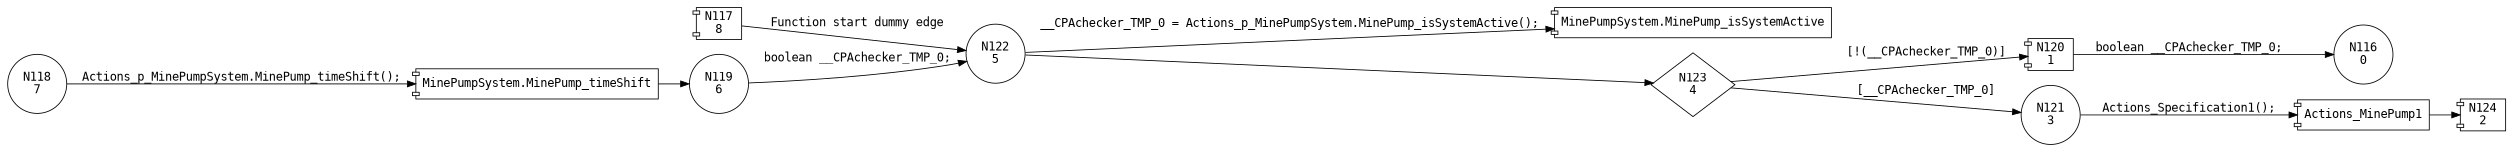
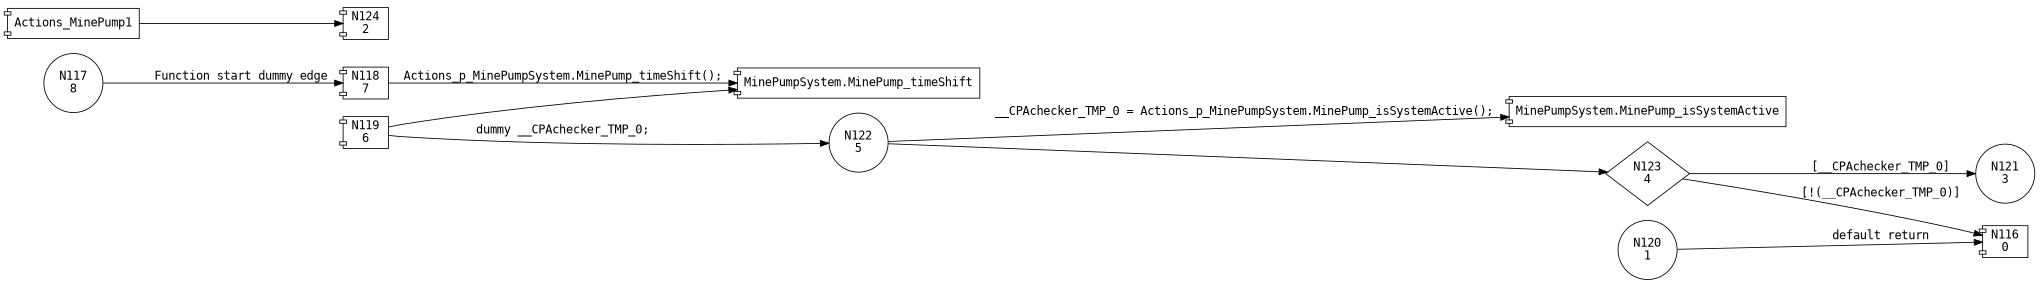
(719, 23) -> (73, 83)
(850, 38) -> (219, 83)
(2189, 48) -> (1881, 236)
(2051, 55) -> (1648, 250)
(2363, 55) -> (2005, 242)
(857, 58) -> (563, 130)
(1875, 69) -> (1829, 204)
(37, 84) -> (366, 83)
(669, 84) -> (558, 104)
(719, 84) -> (366, 133)
(2185, 115) -> none
